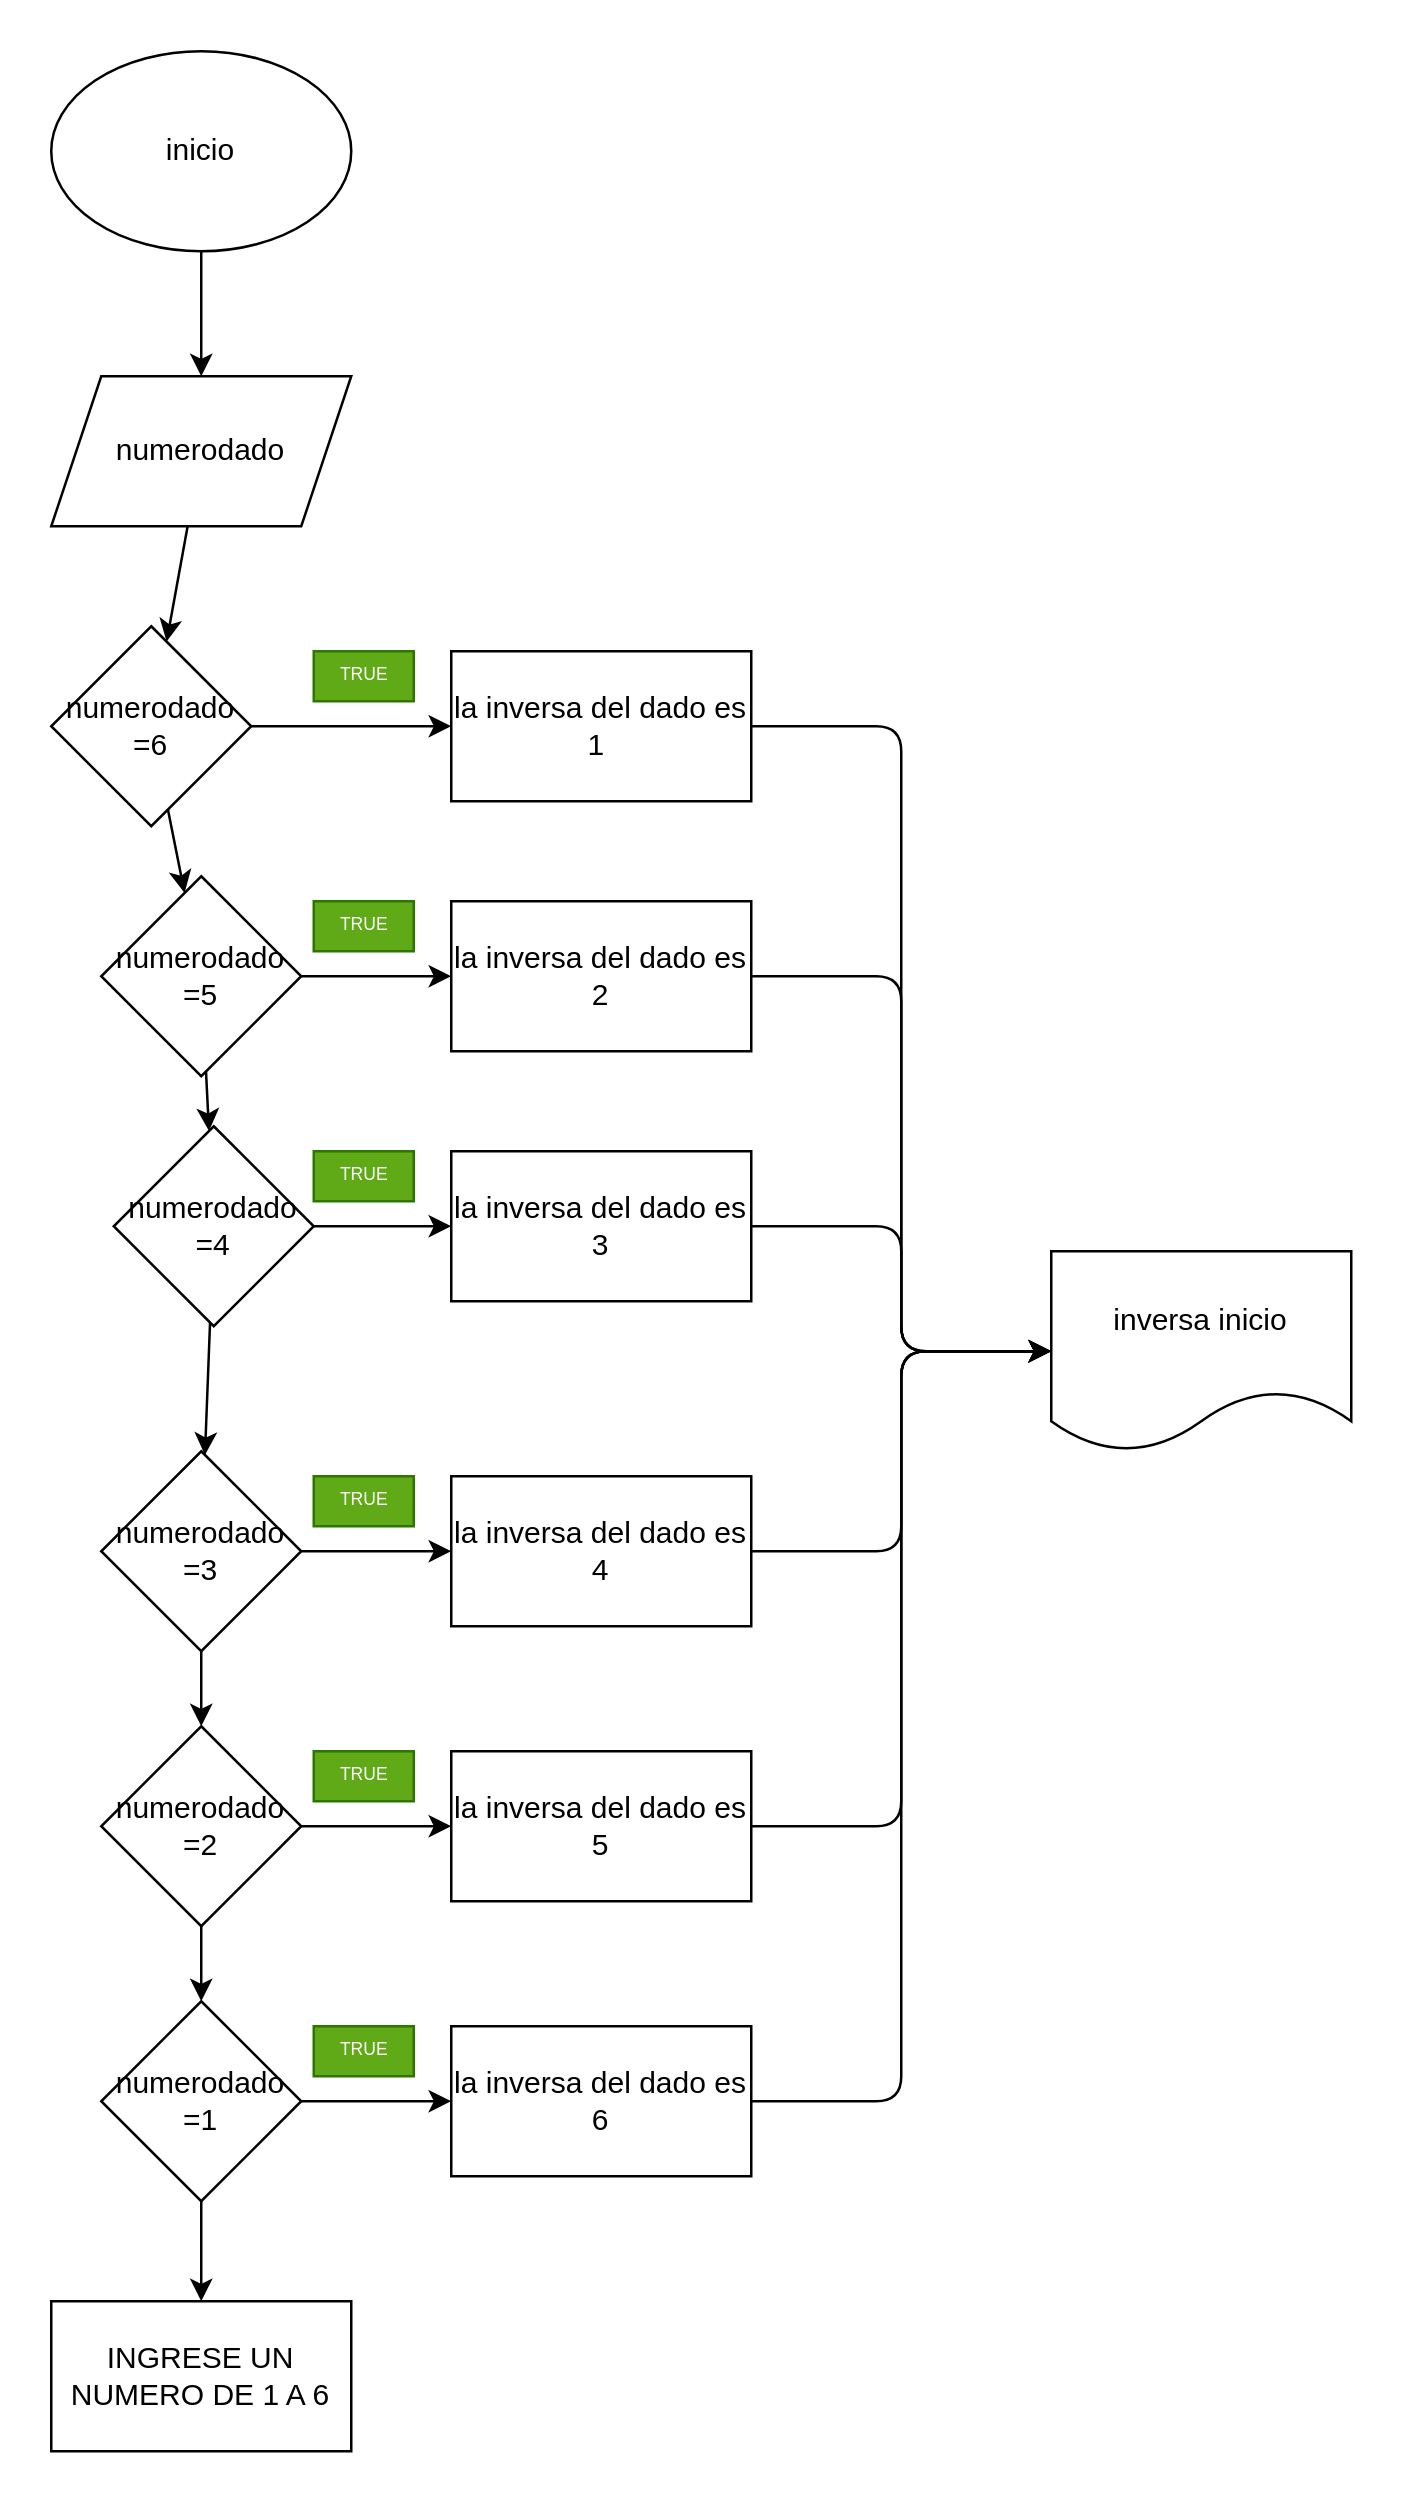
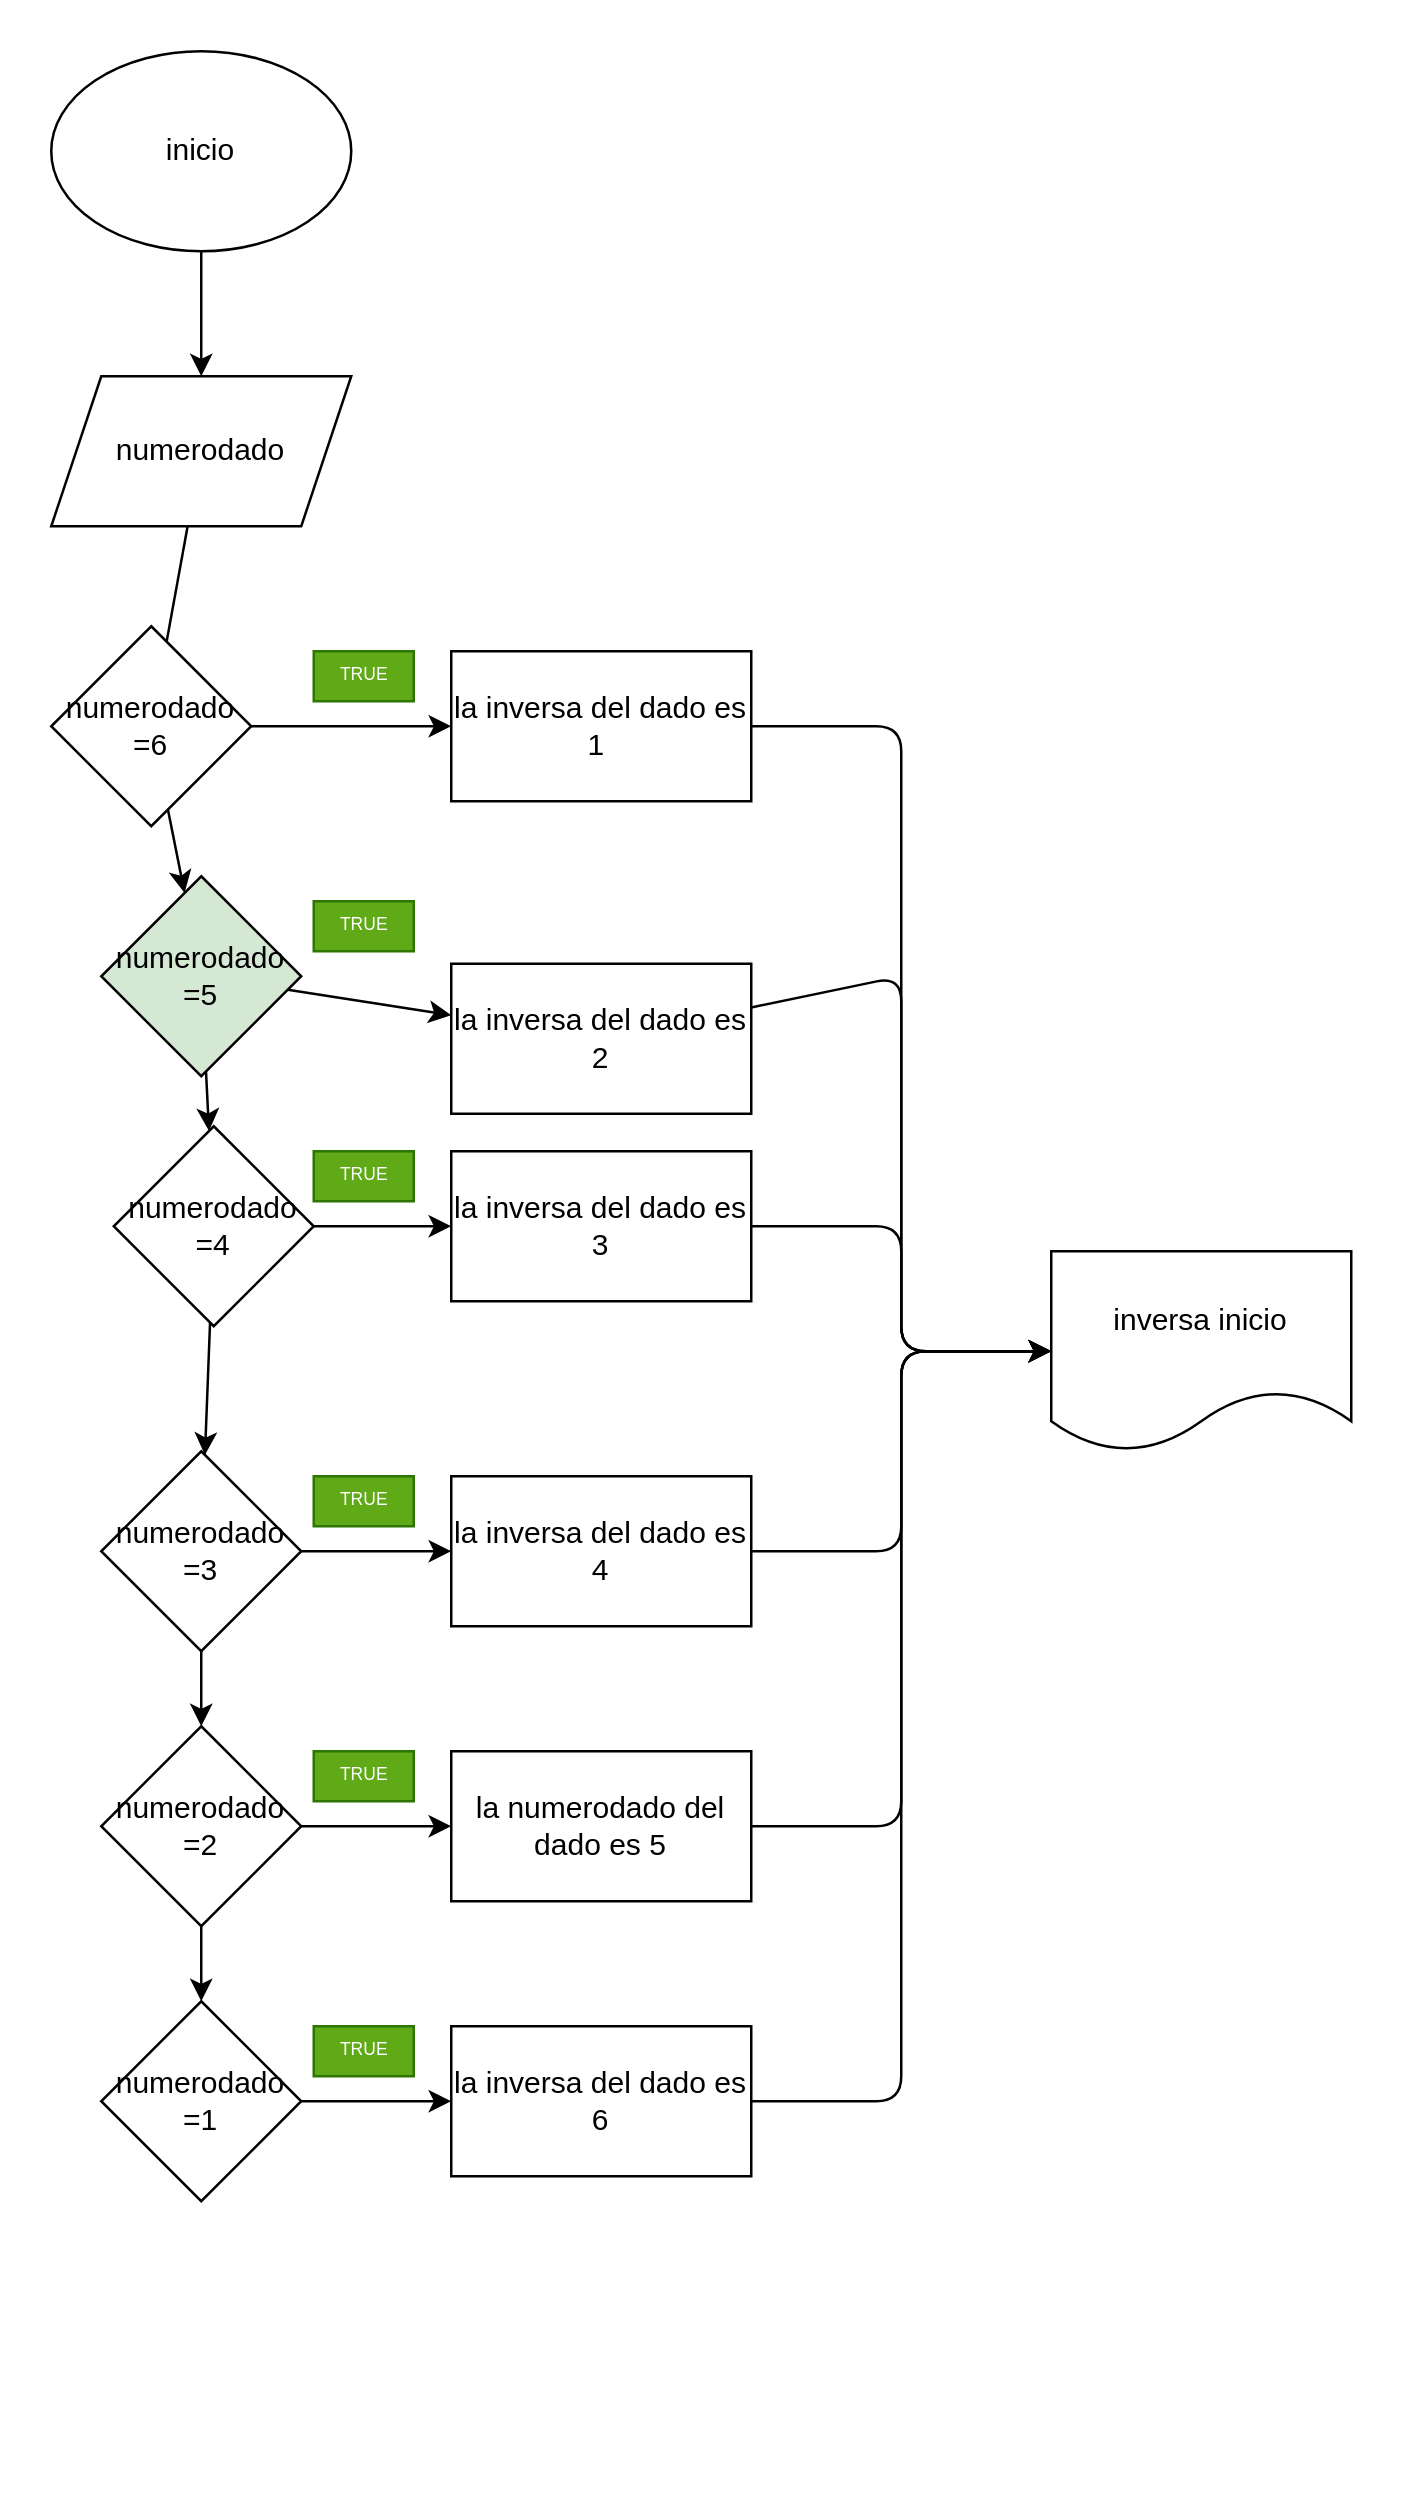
(170, 624) -> (169, 630)
(201, 976) -> (201, 976)
(601, 976) -> (601, 1039)
(601, 1826) -> (601, 1826)
(201, 2243) -> none
(201, 2376) -> none
